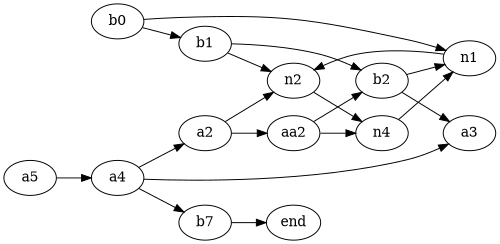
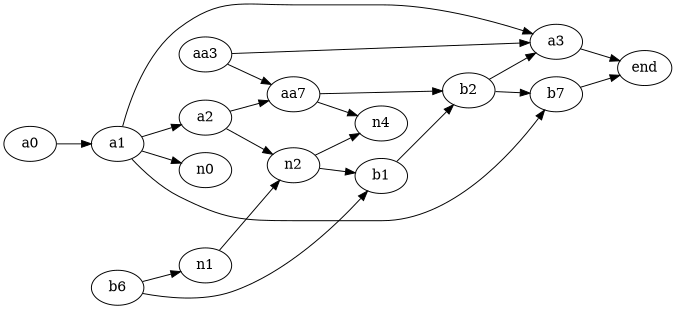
(118, 21) -> (118, 288)
none -> (596, 53)
none -> (205, 54)
(245, 60) -> (333, 170)
(421, 71) -> (508, 92)
(423, 98) -> none
(294, 133) -> (294, 94)
none -> (205, 170)
(30, 178) -> (30, 144)
(118, 178) -> (118, 144)
